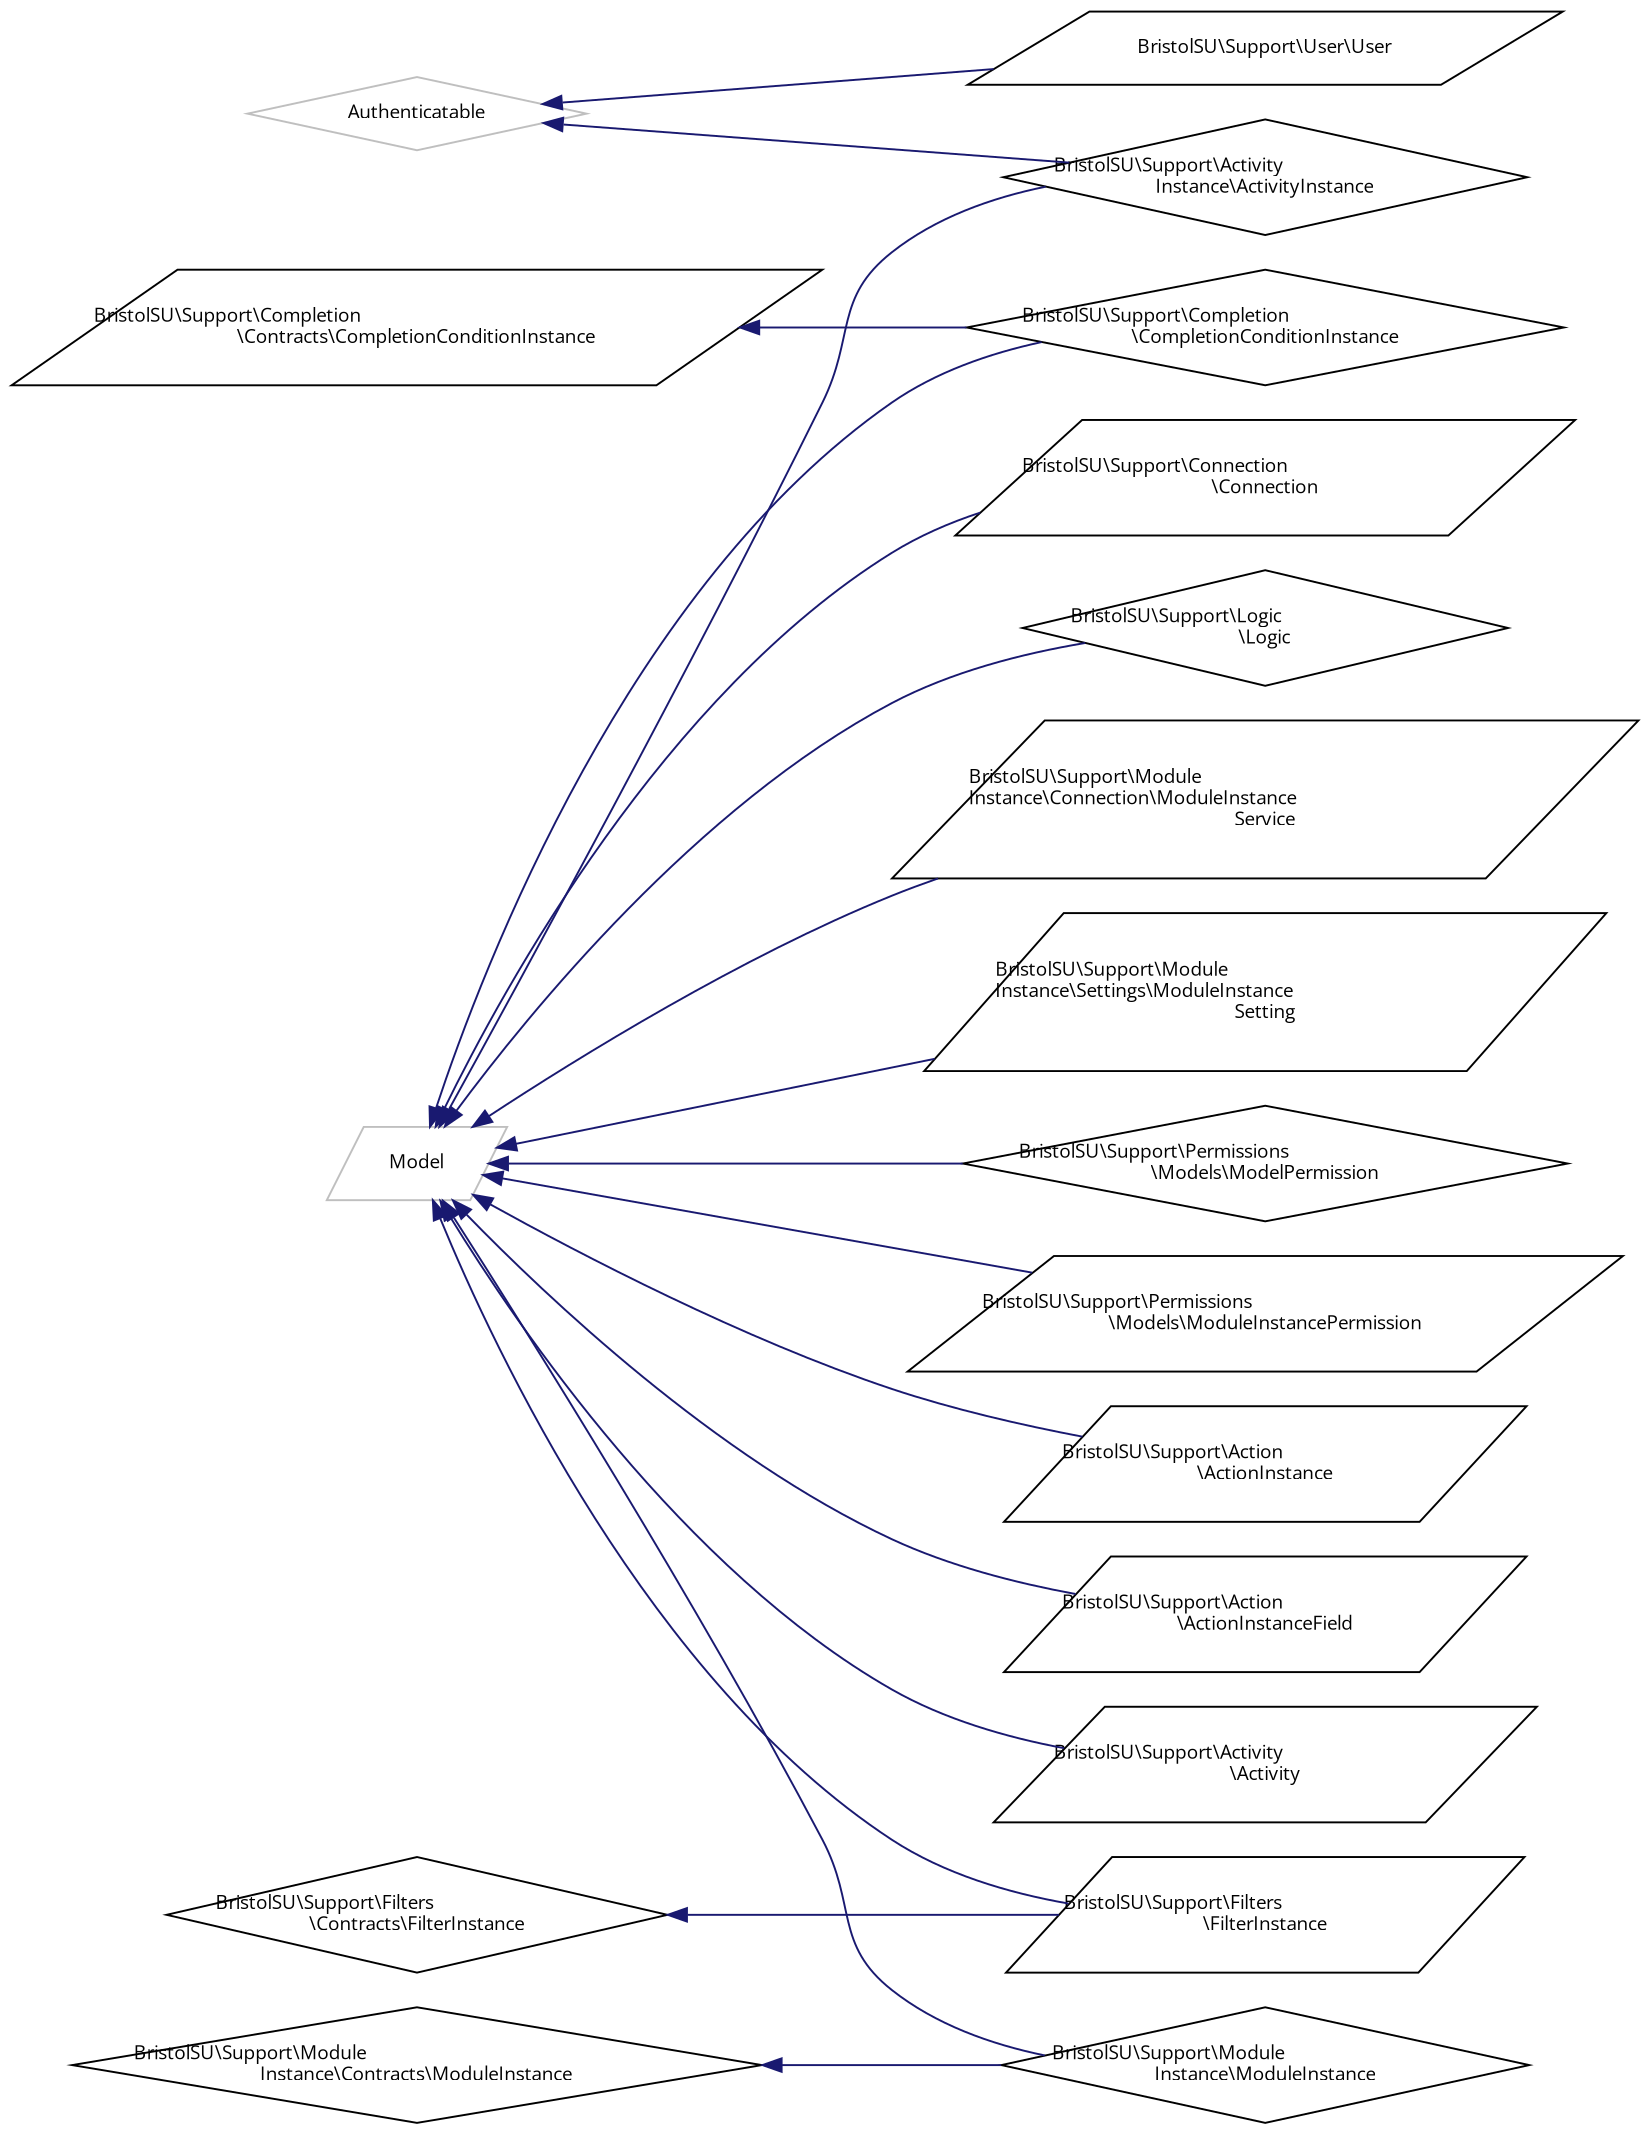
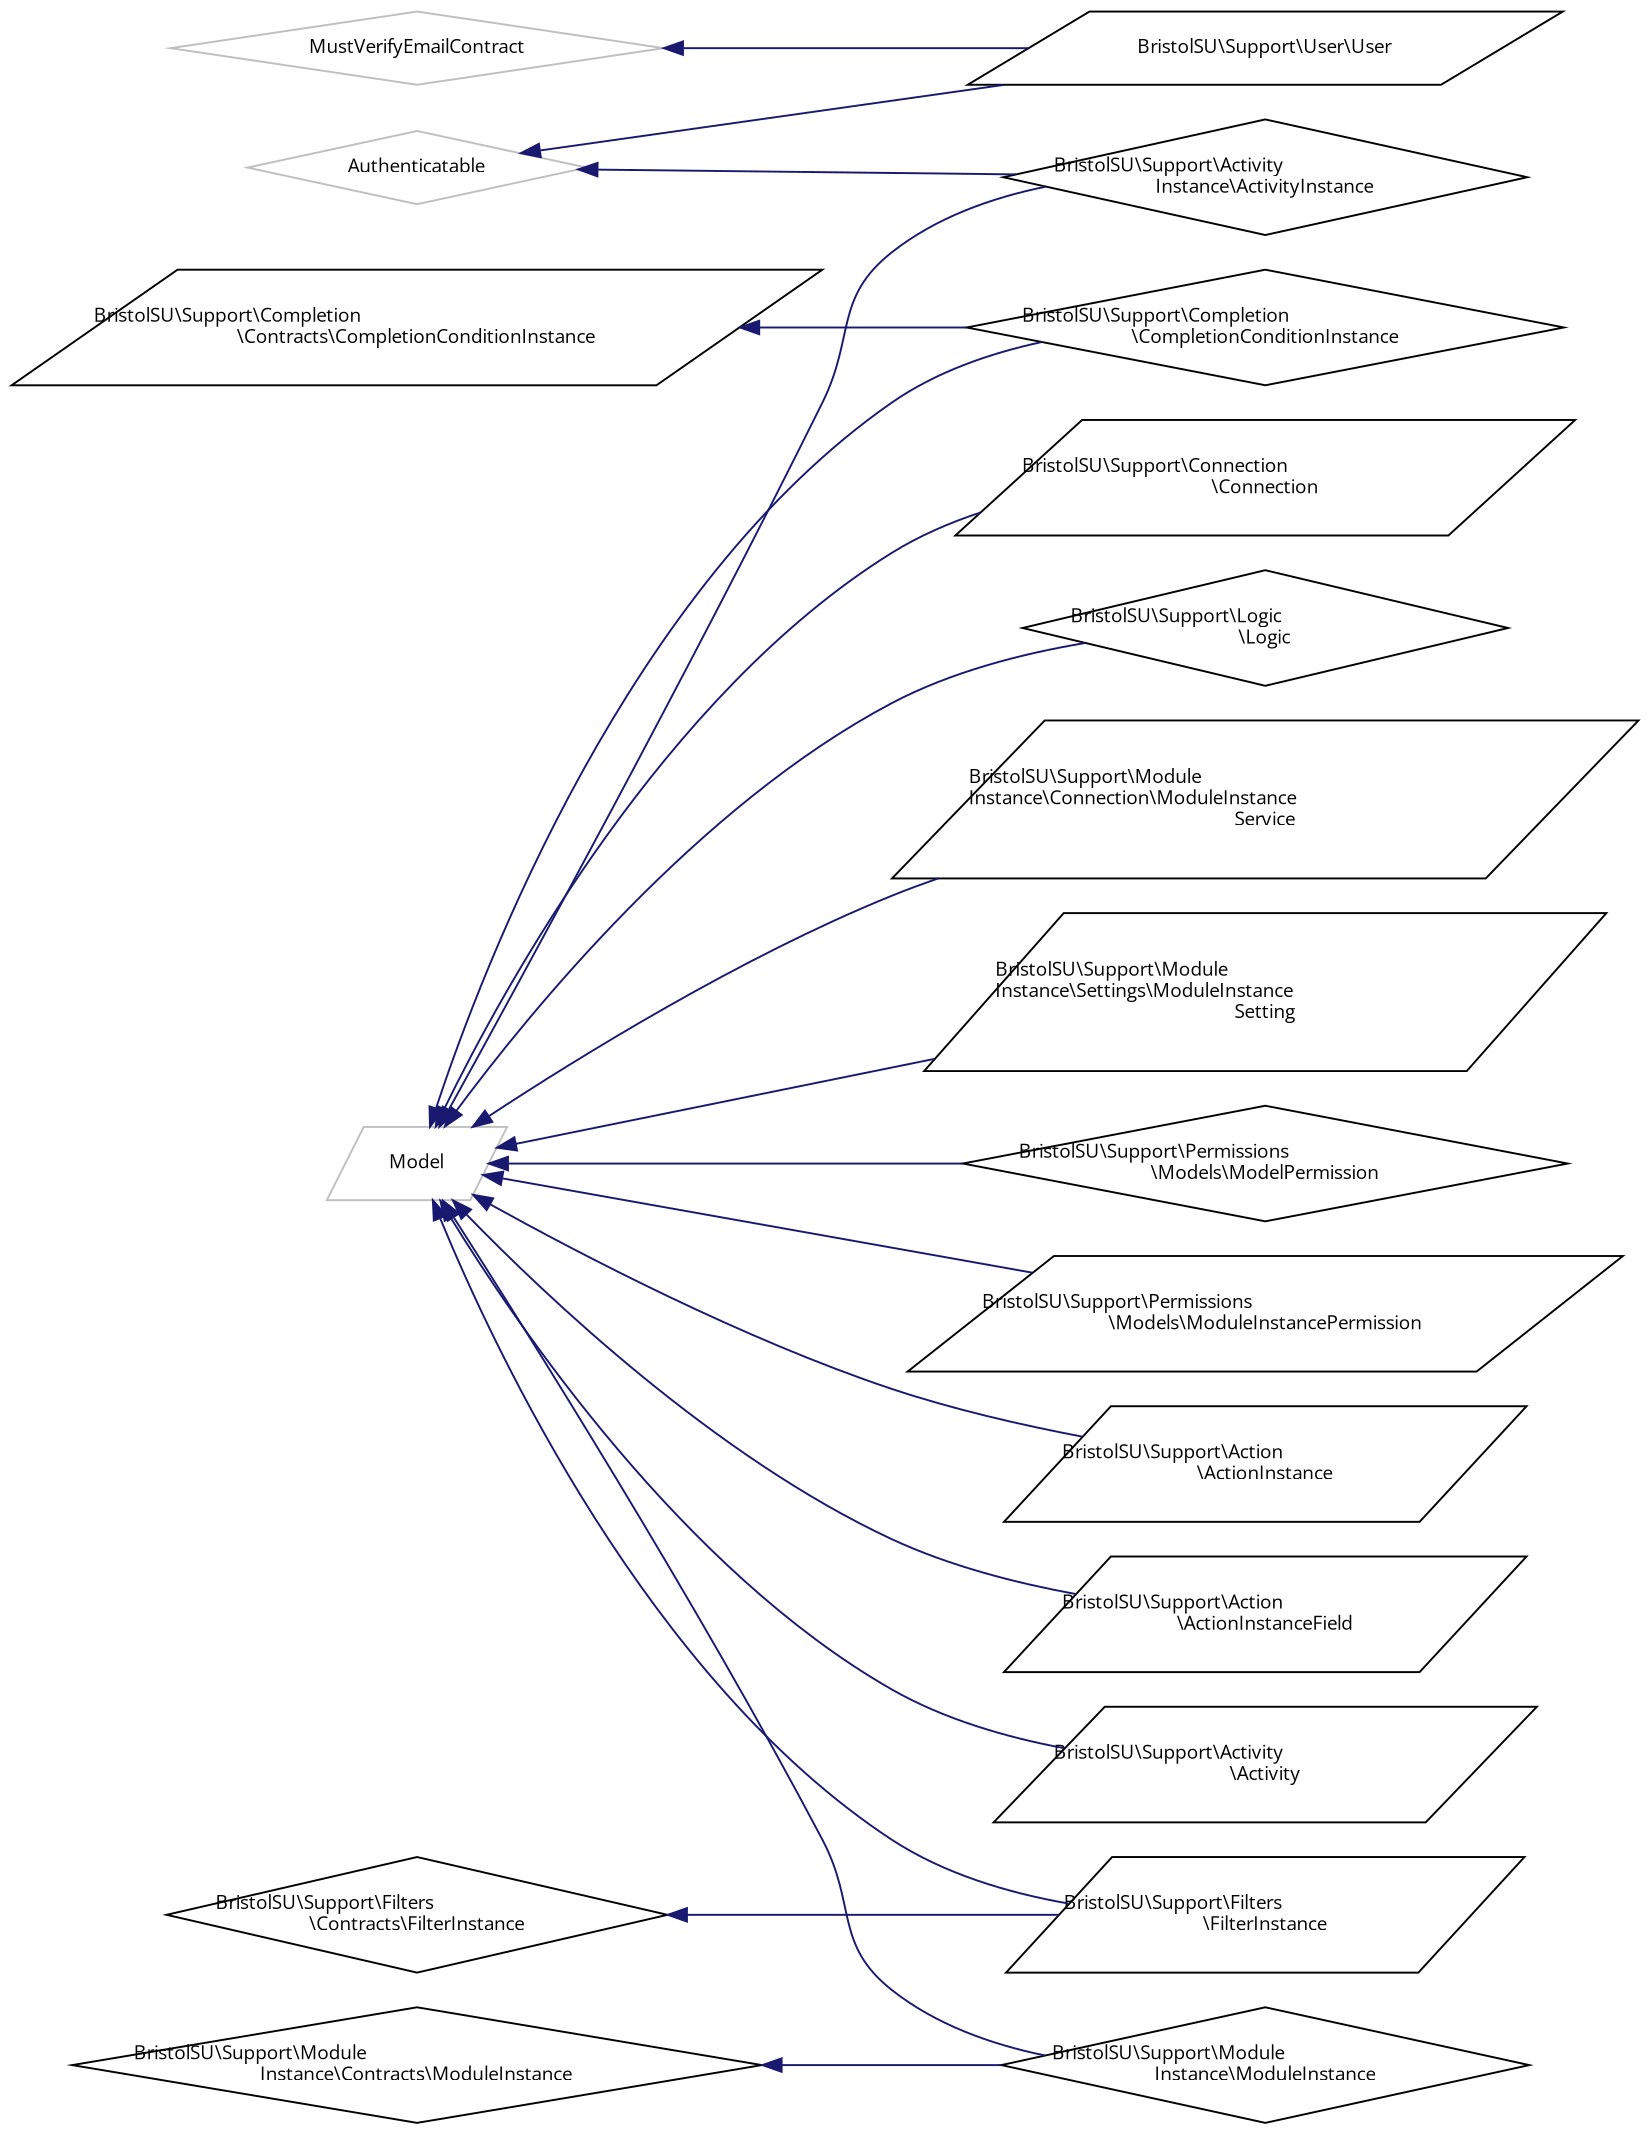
none -> (417, 48)
